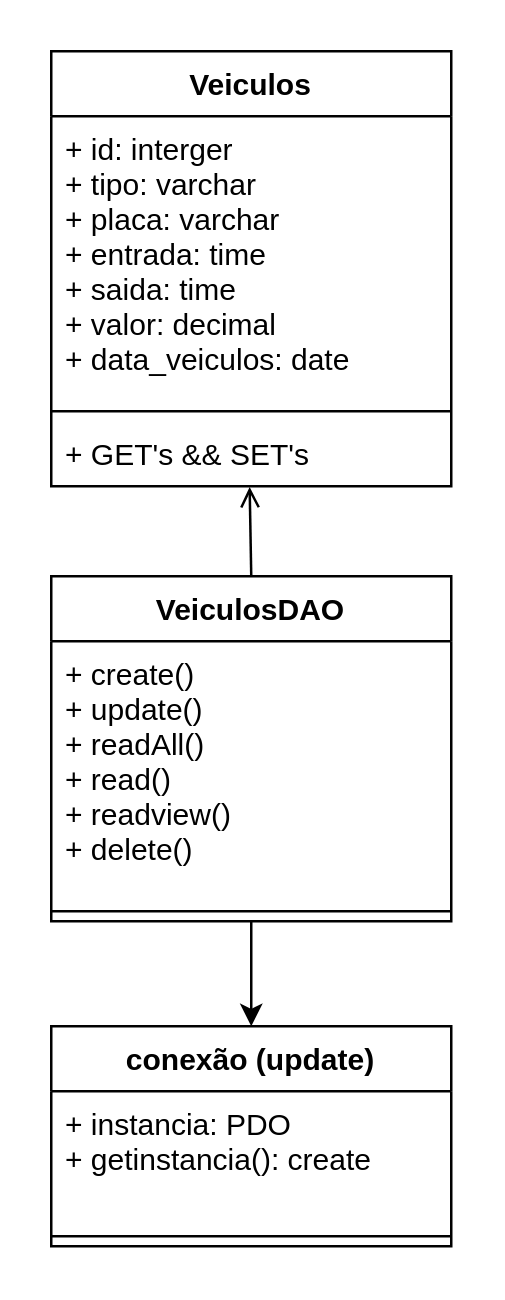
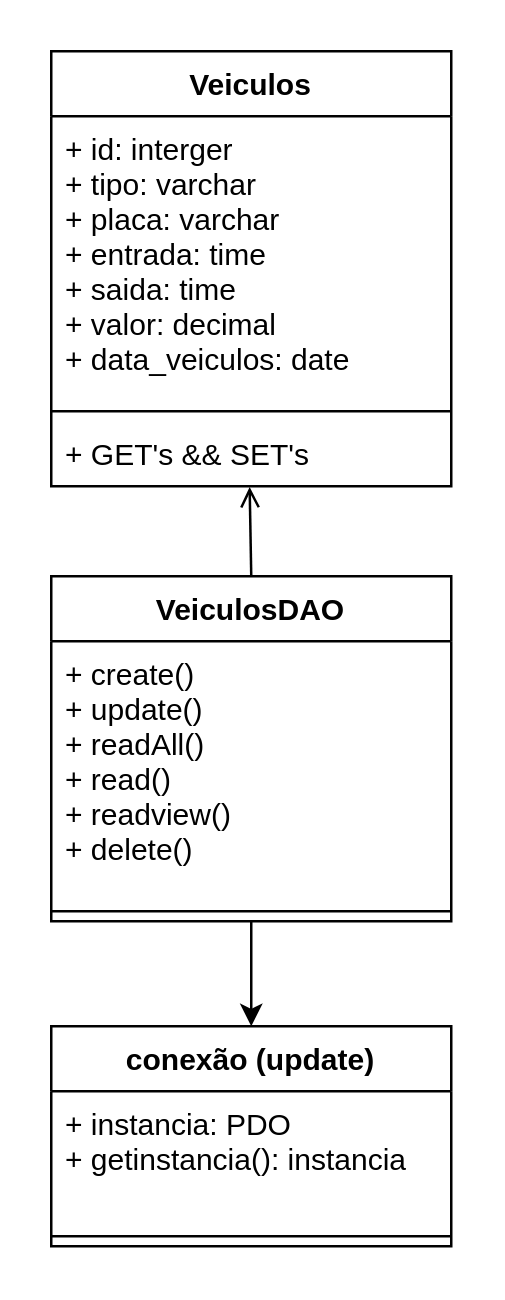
(180, 1125) -> (180, 1125)
